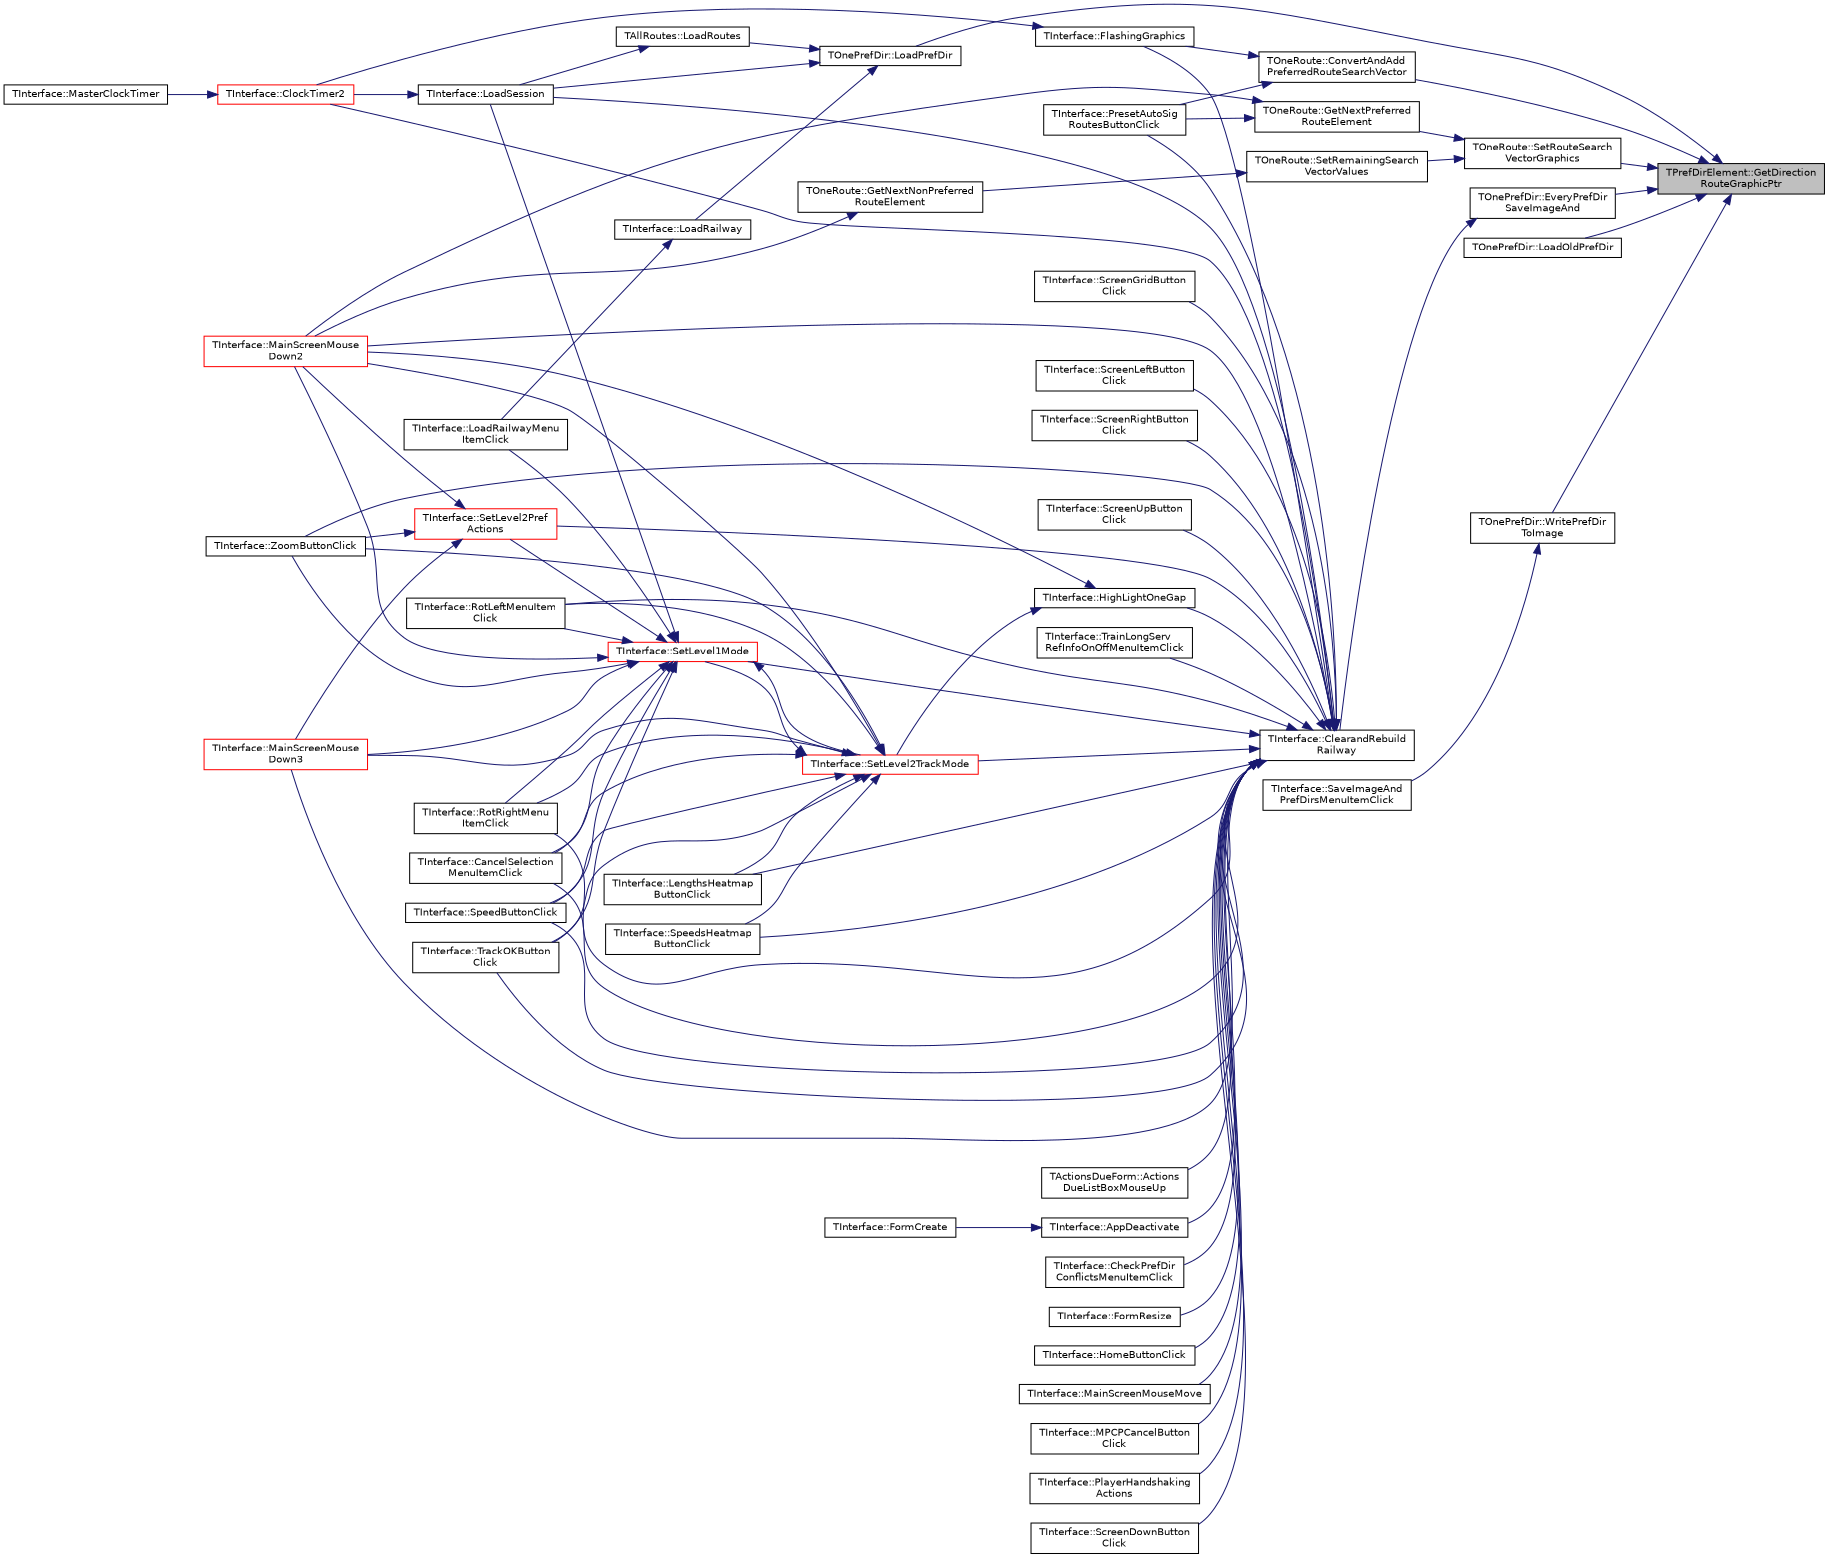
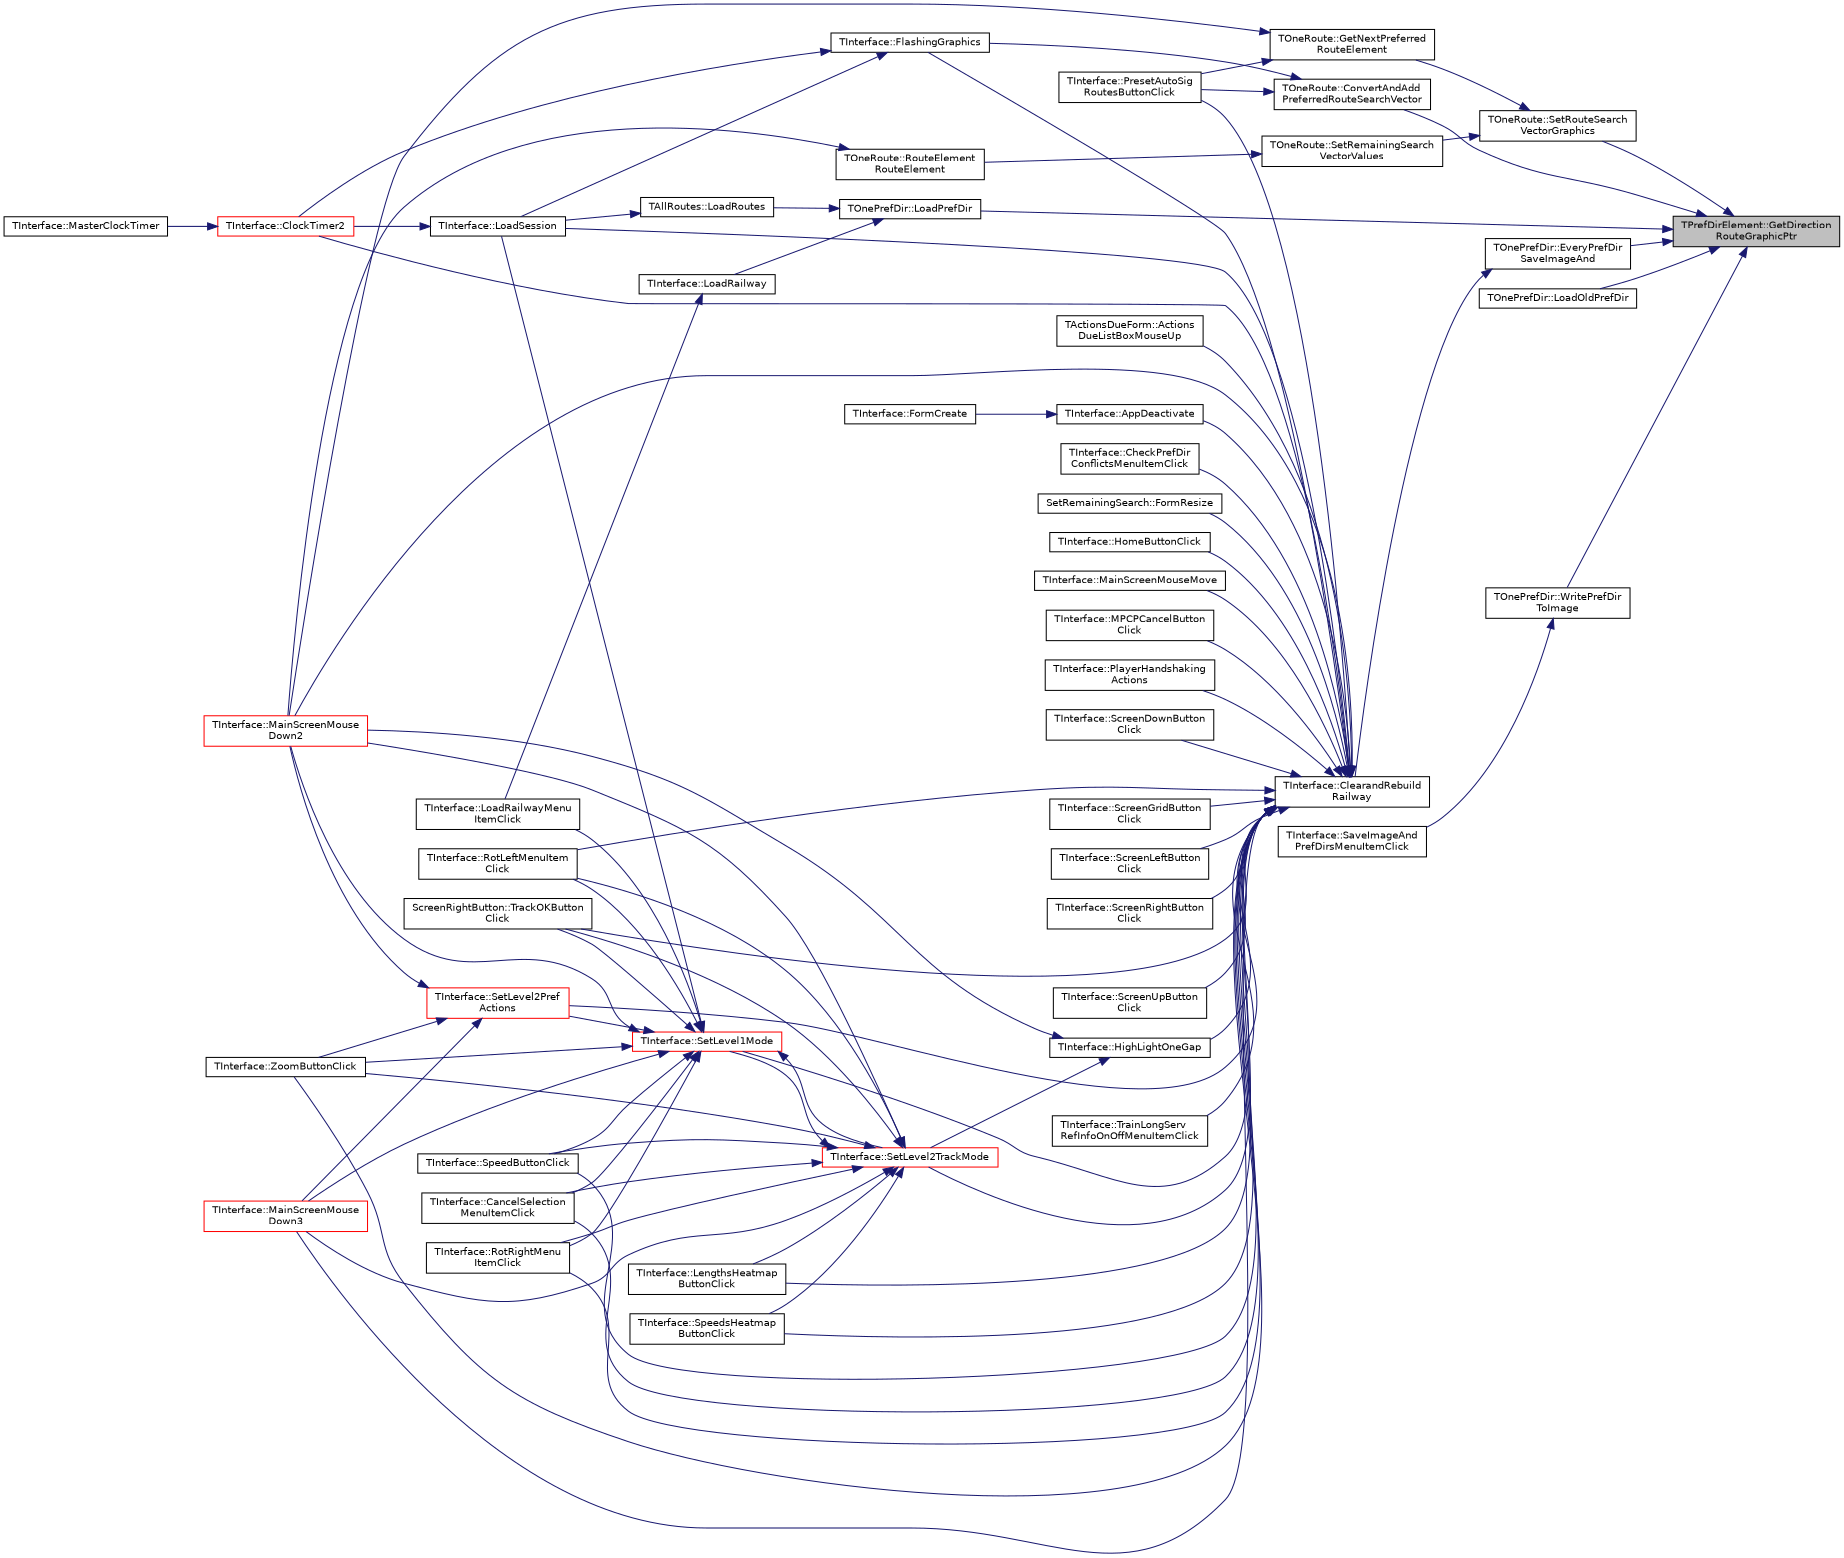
(682, 76) -> (699, 137)
(890, 197) -> (910, 164)
(486, 958) -> (498, 914)
(1115, 1317) -> (1130, 504)
